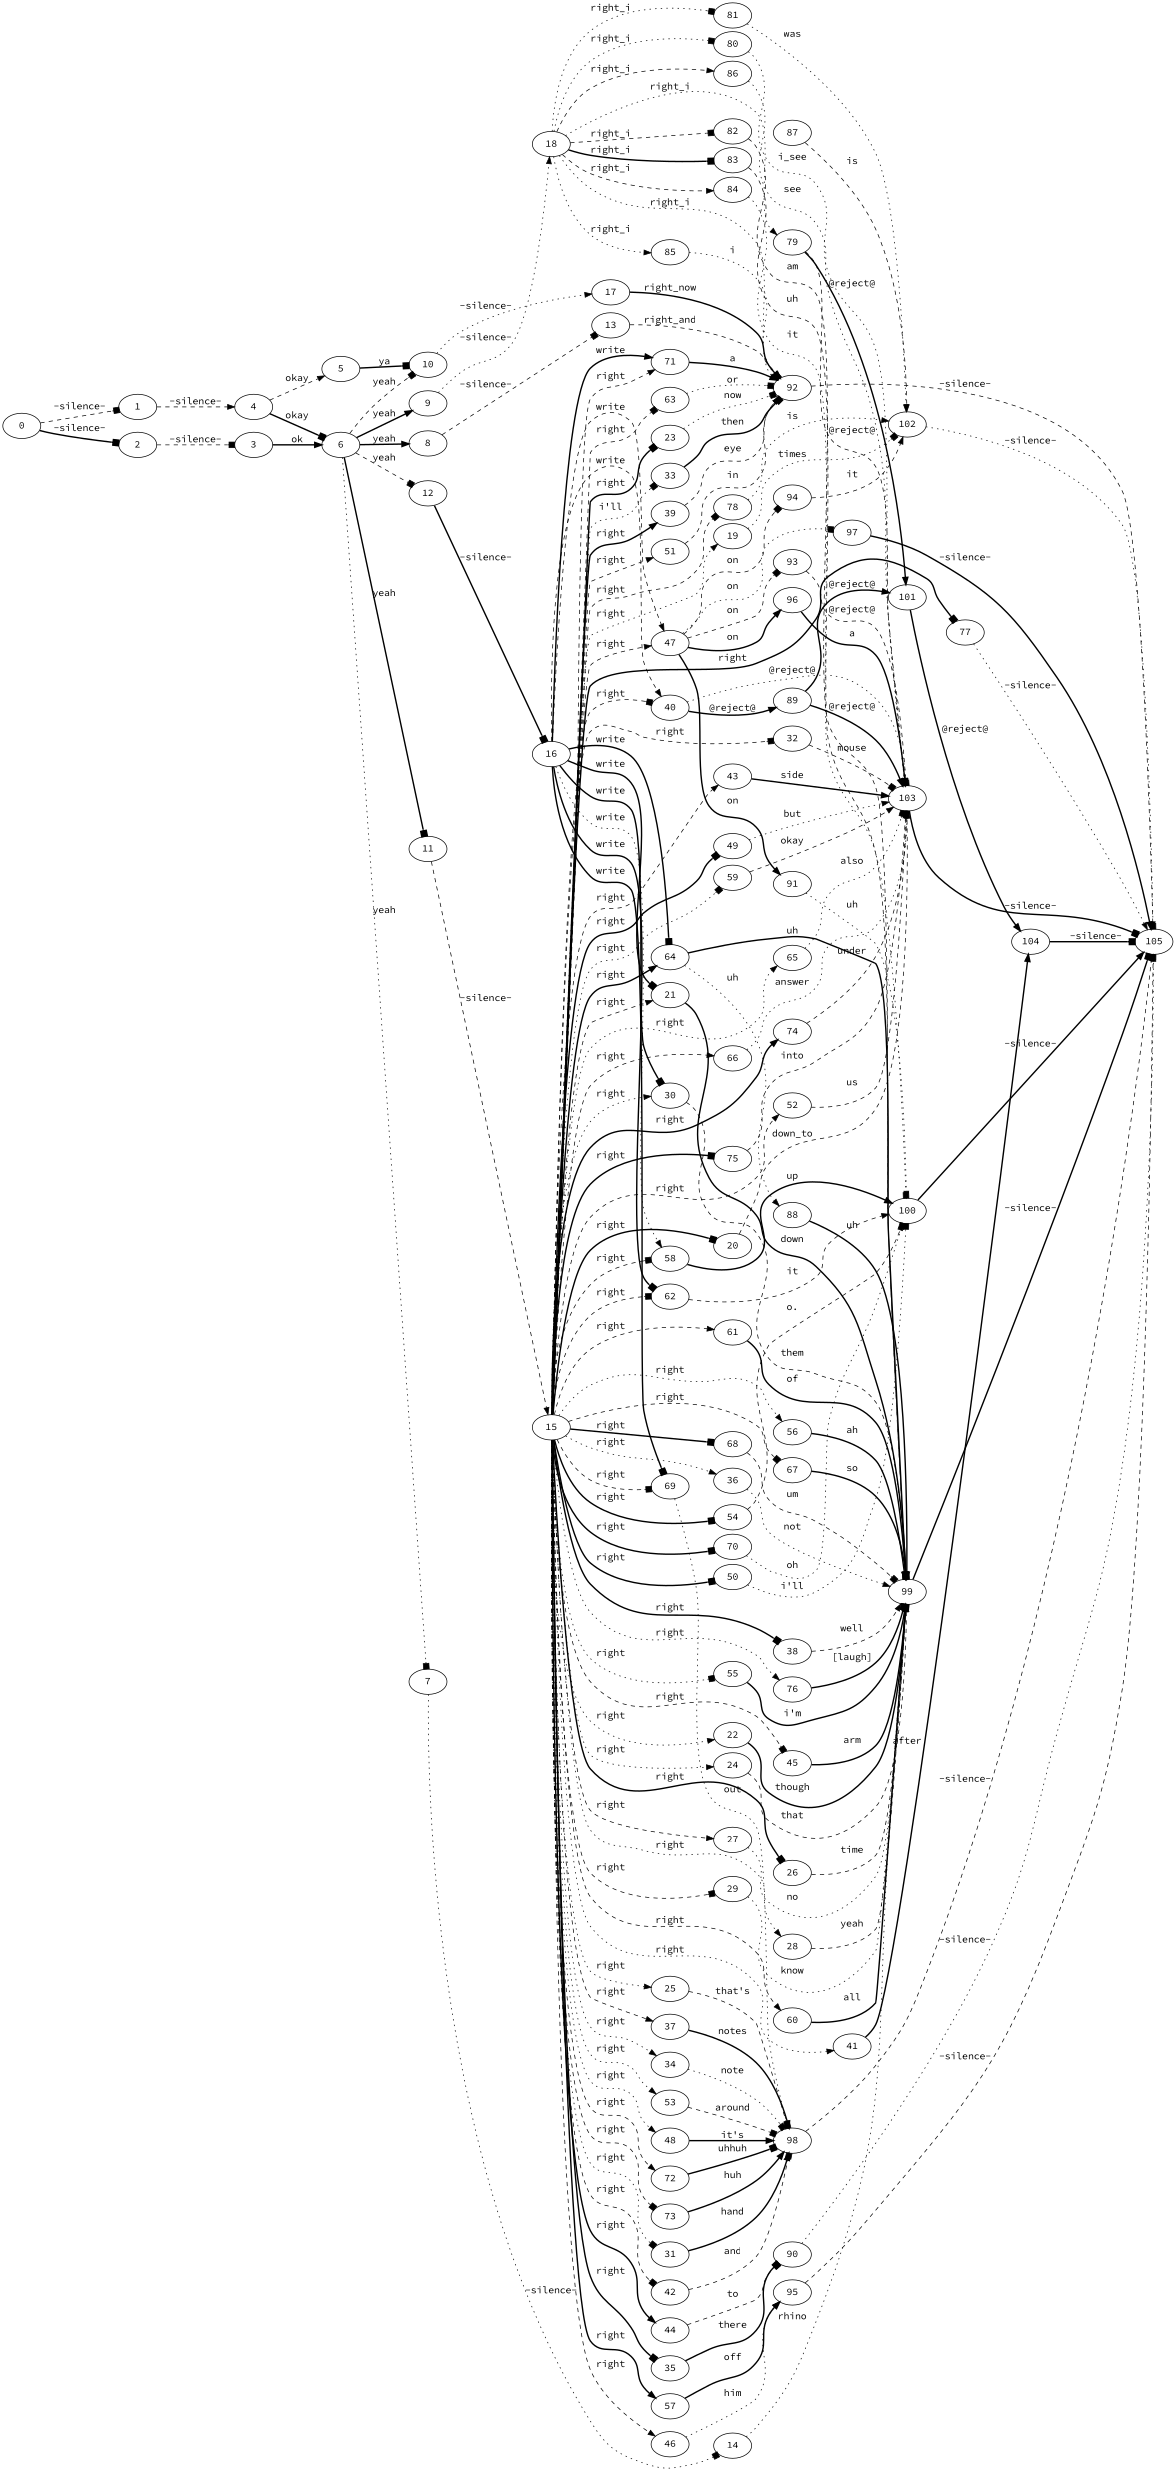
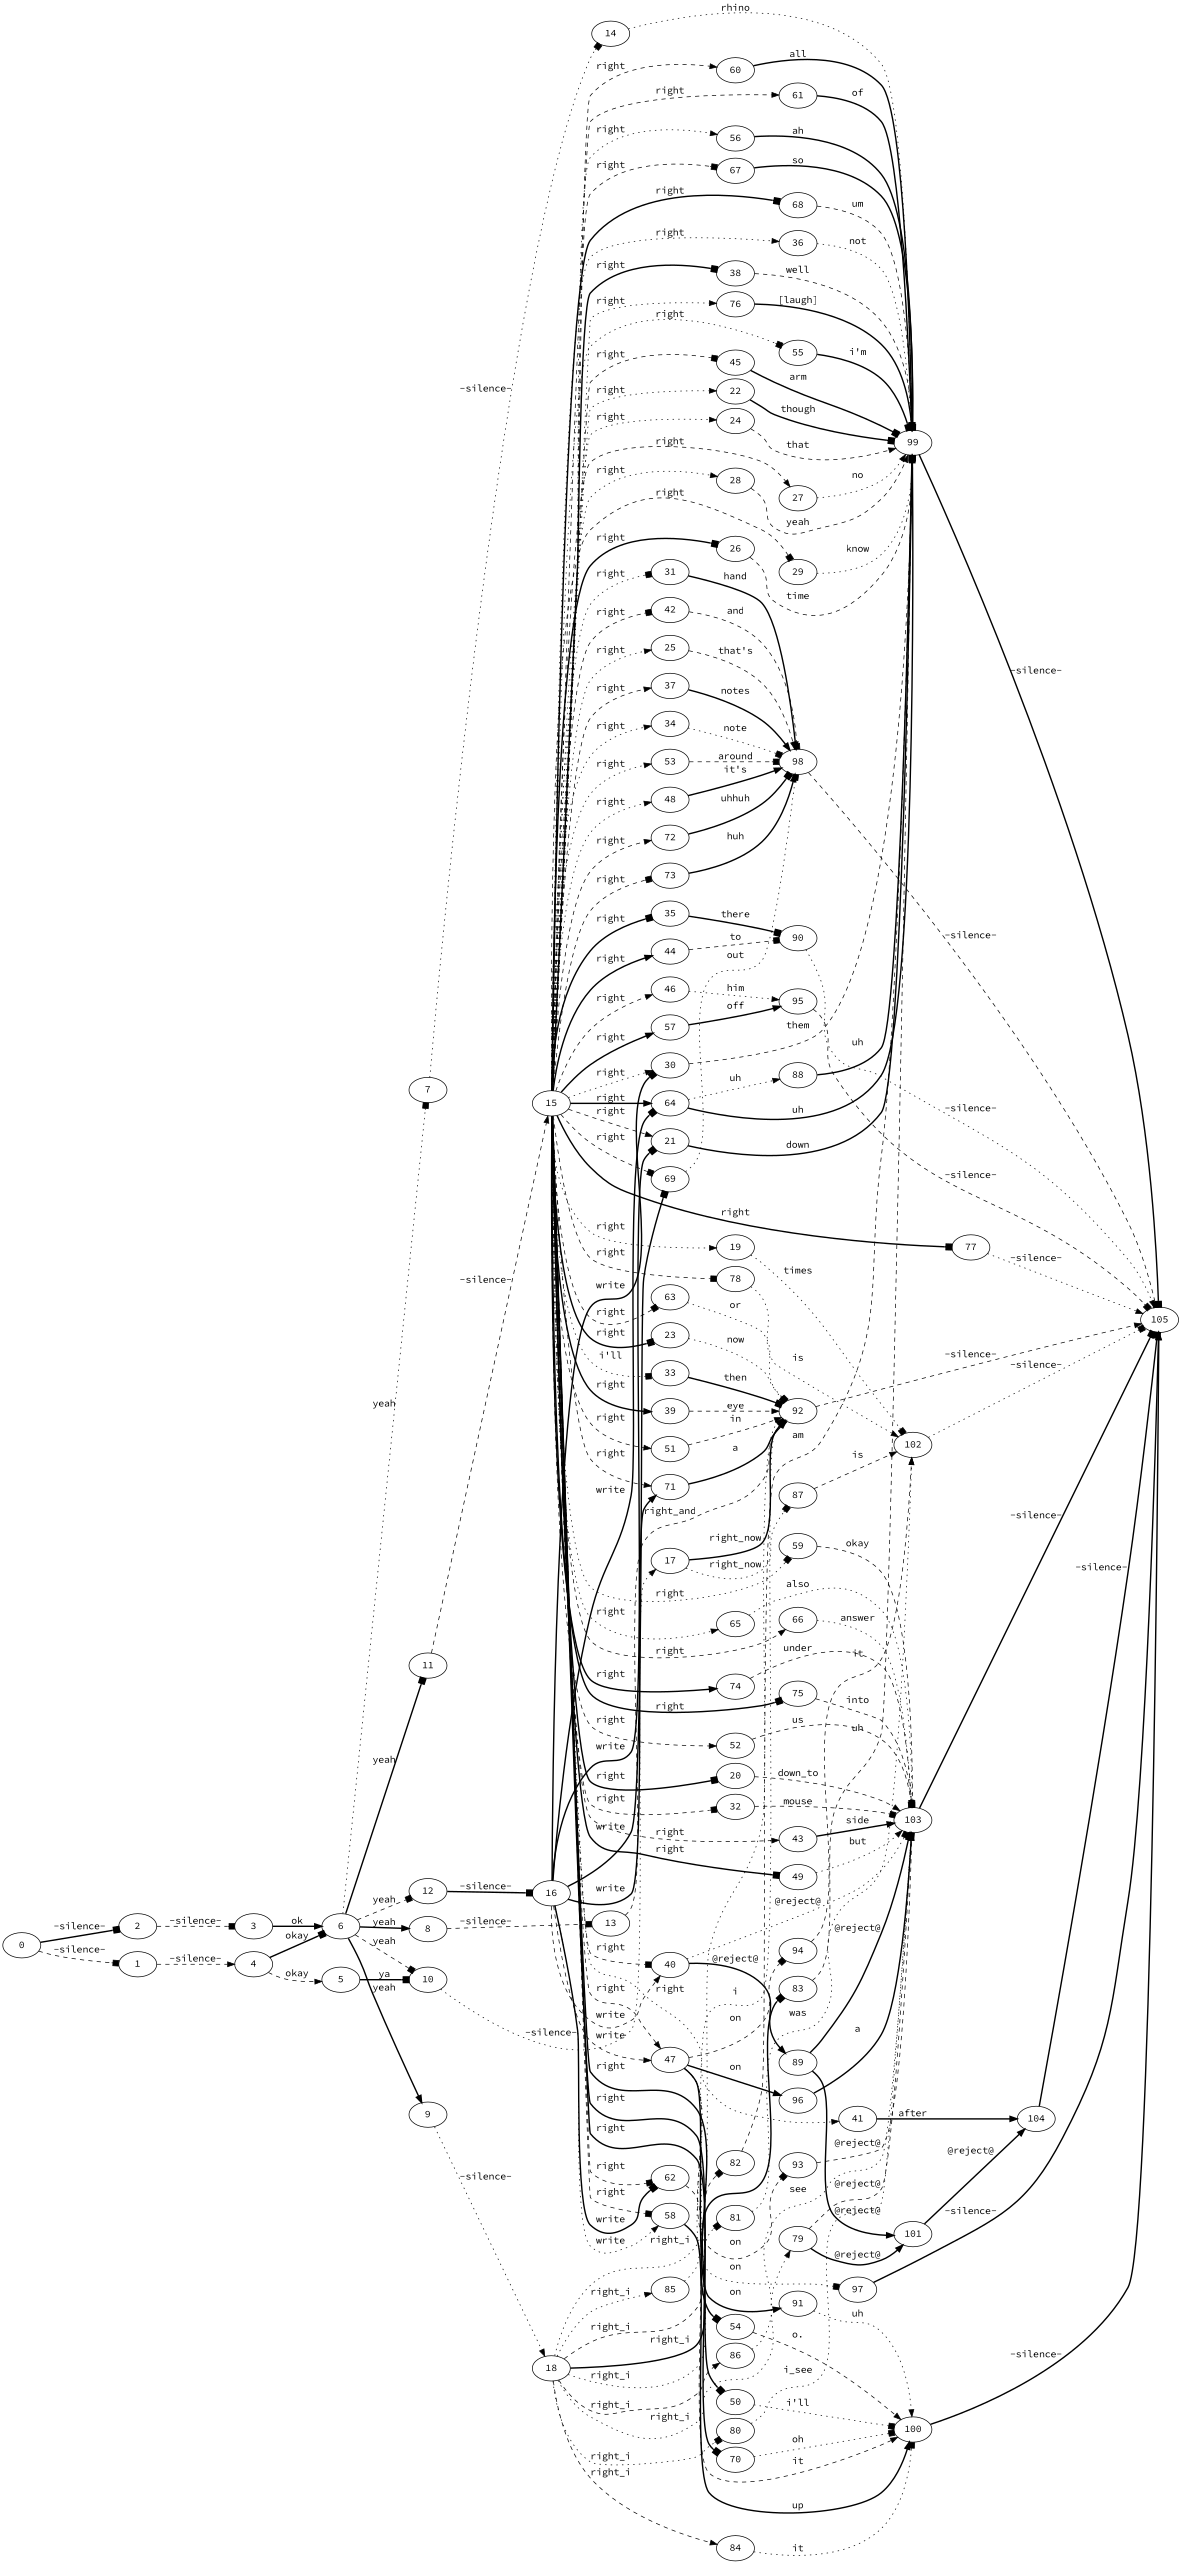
none -> (755, 1574)
